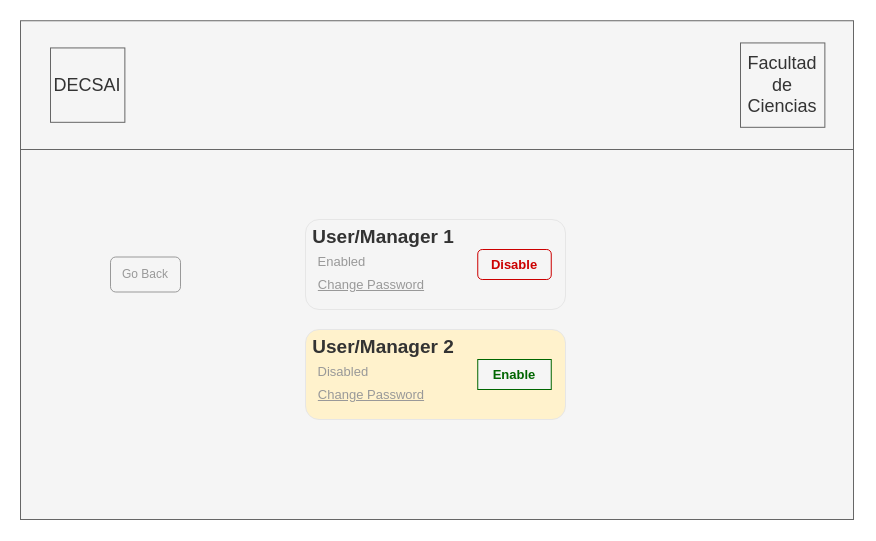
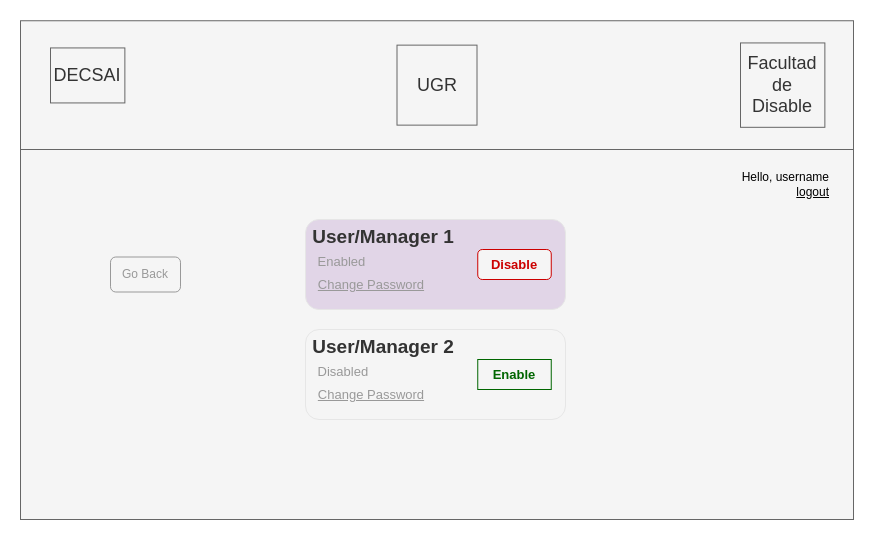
(88, 85) -> (88, 75)
none -> (437, 85)
(783, 86) -> (783, 86)
none -> (782, 185)
(436, 265) -> (436, 265)
(436, 375) -> (436, 375)
